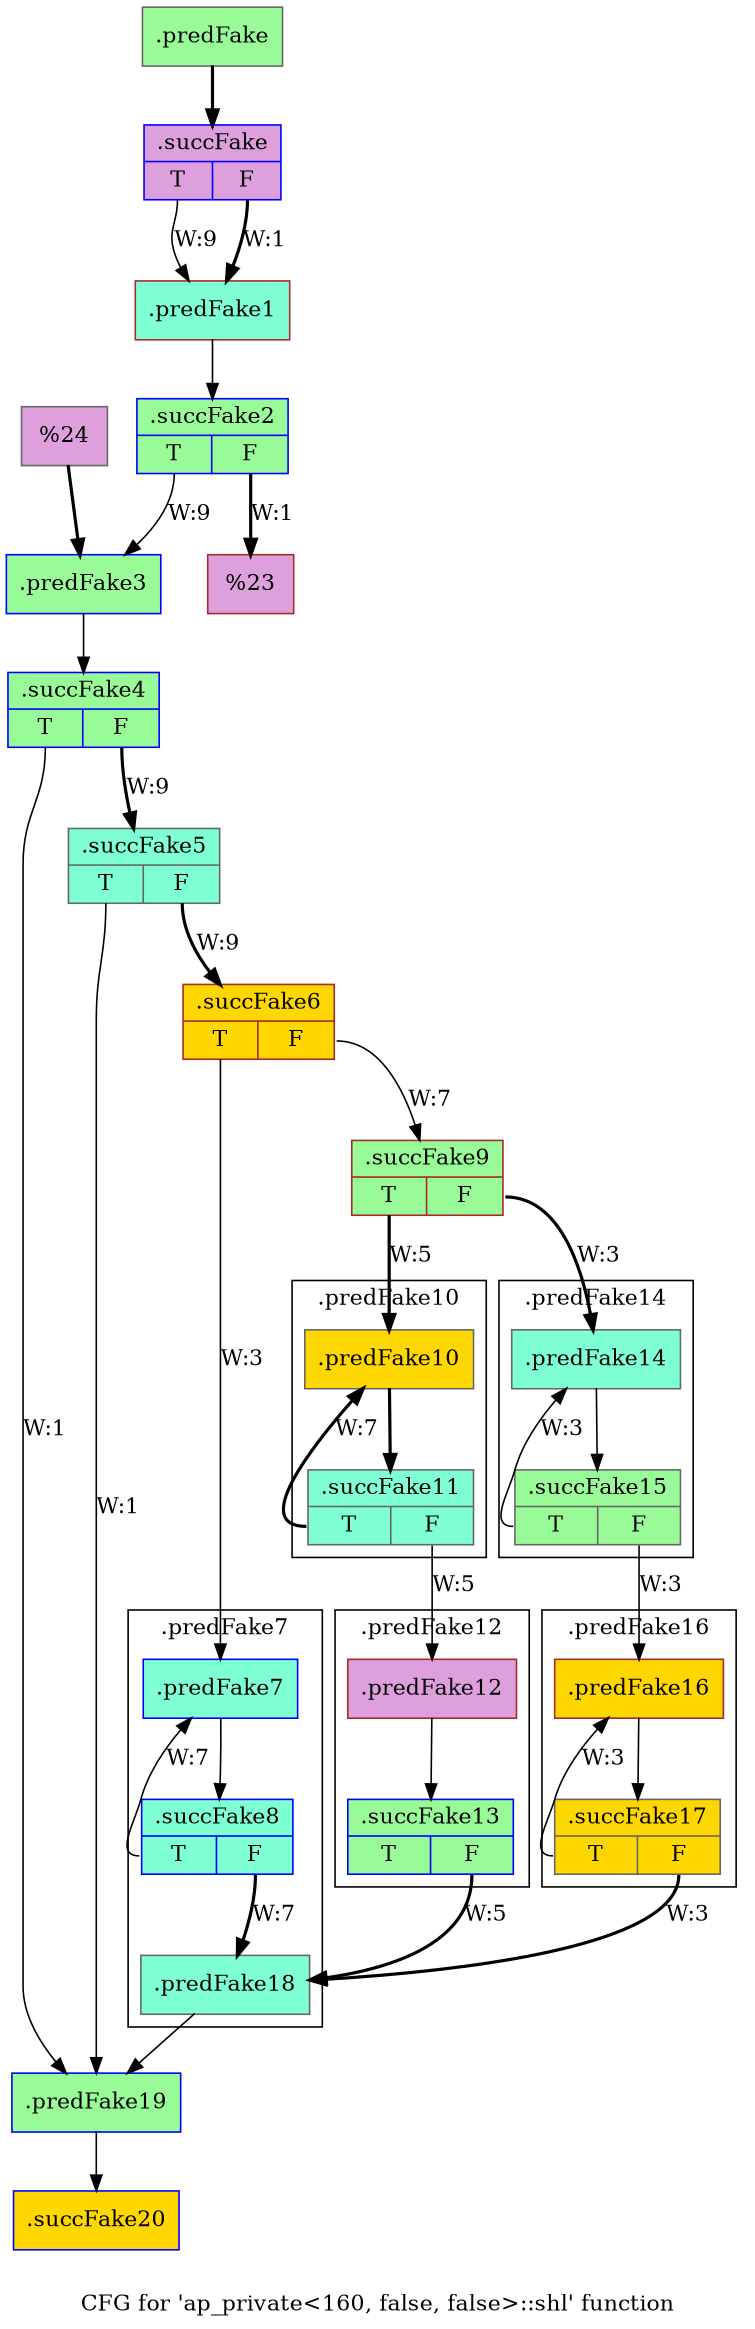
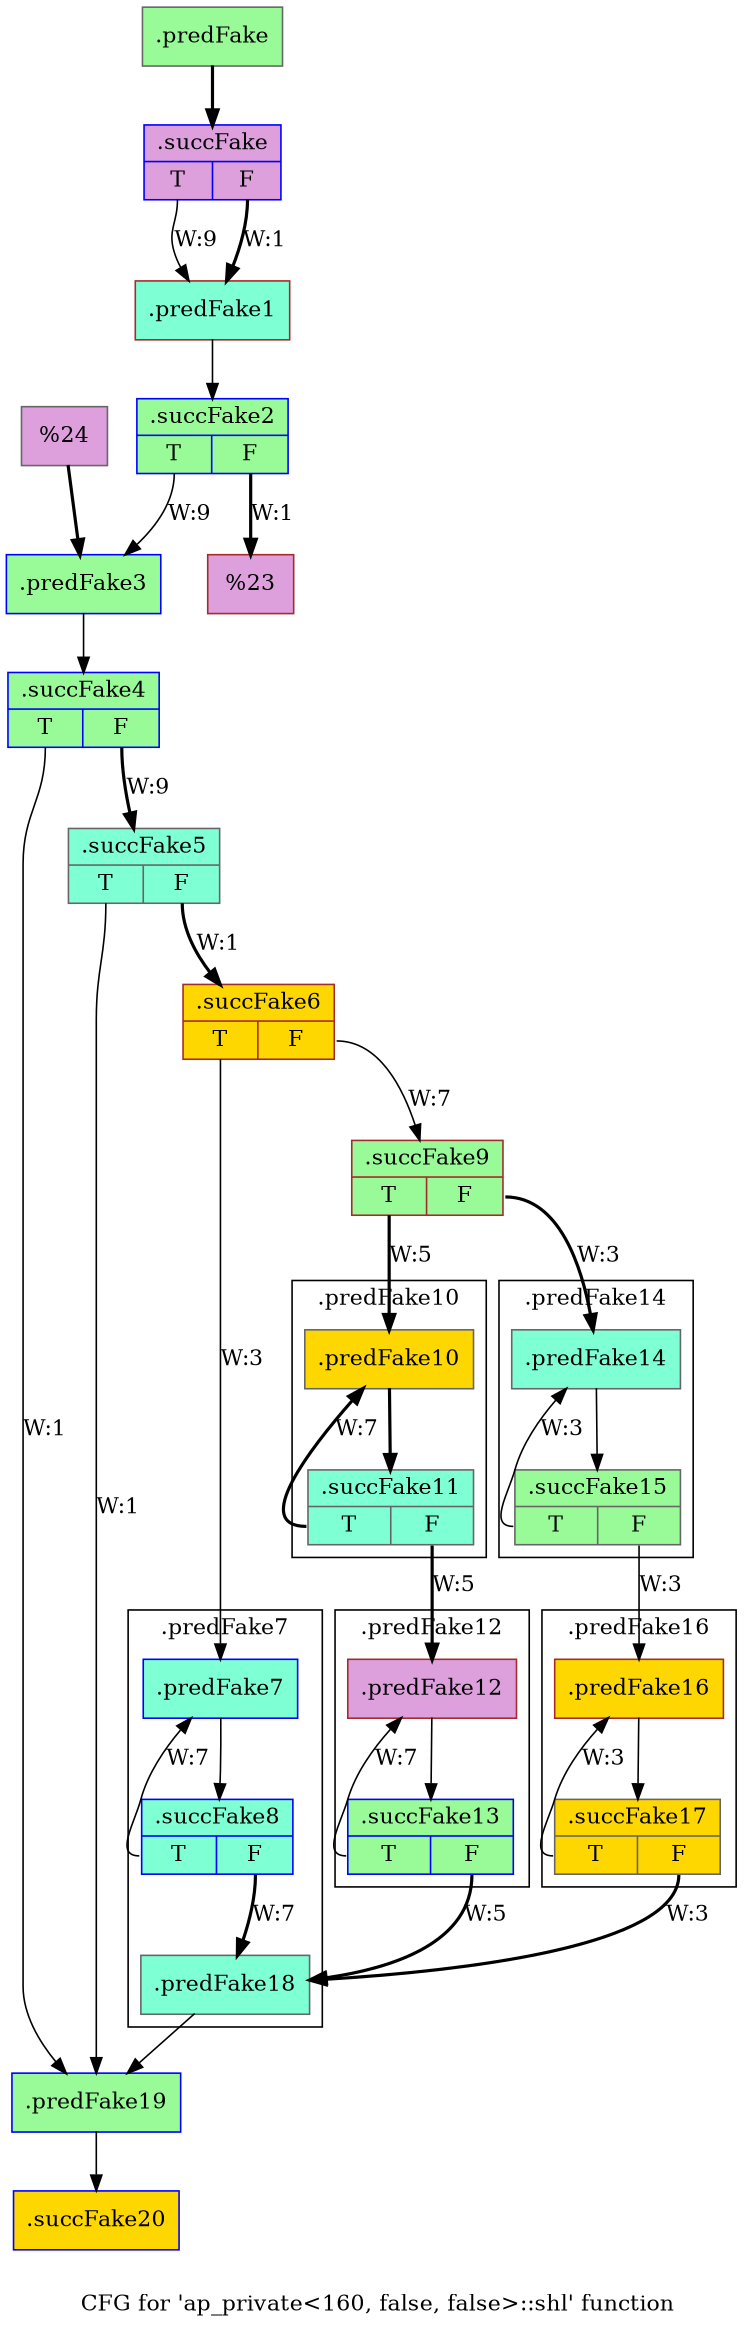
(219, 944) -> (219, 944)
(432, 1595) -> (432, 1595)
none -> (350, 1792)
